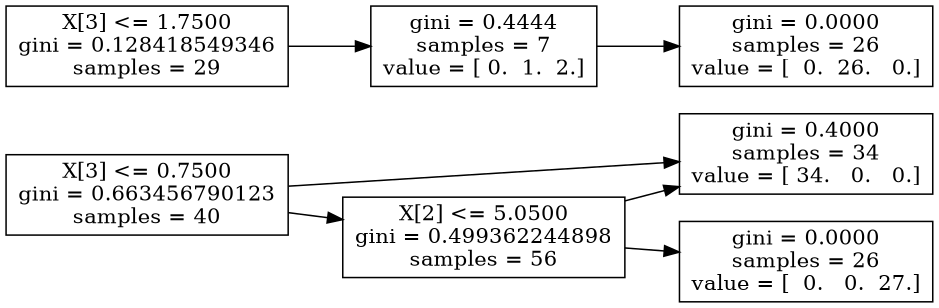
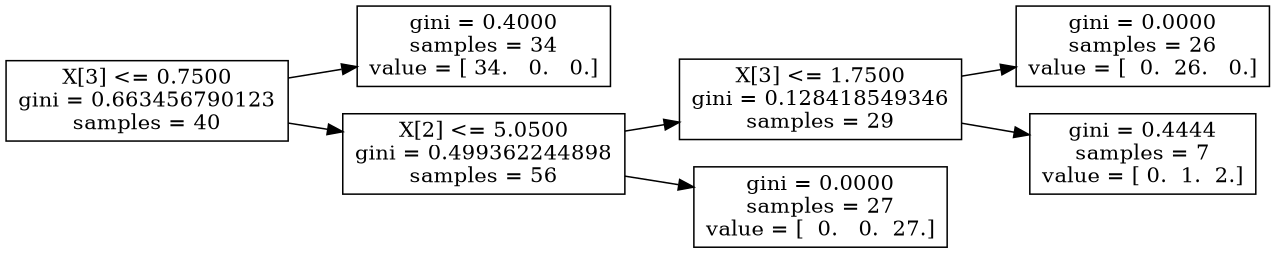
(630, 46) -> (981, 73)
(645, 196) -> (645, 128)
(806, 262) -> (821, 207)
